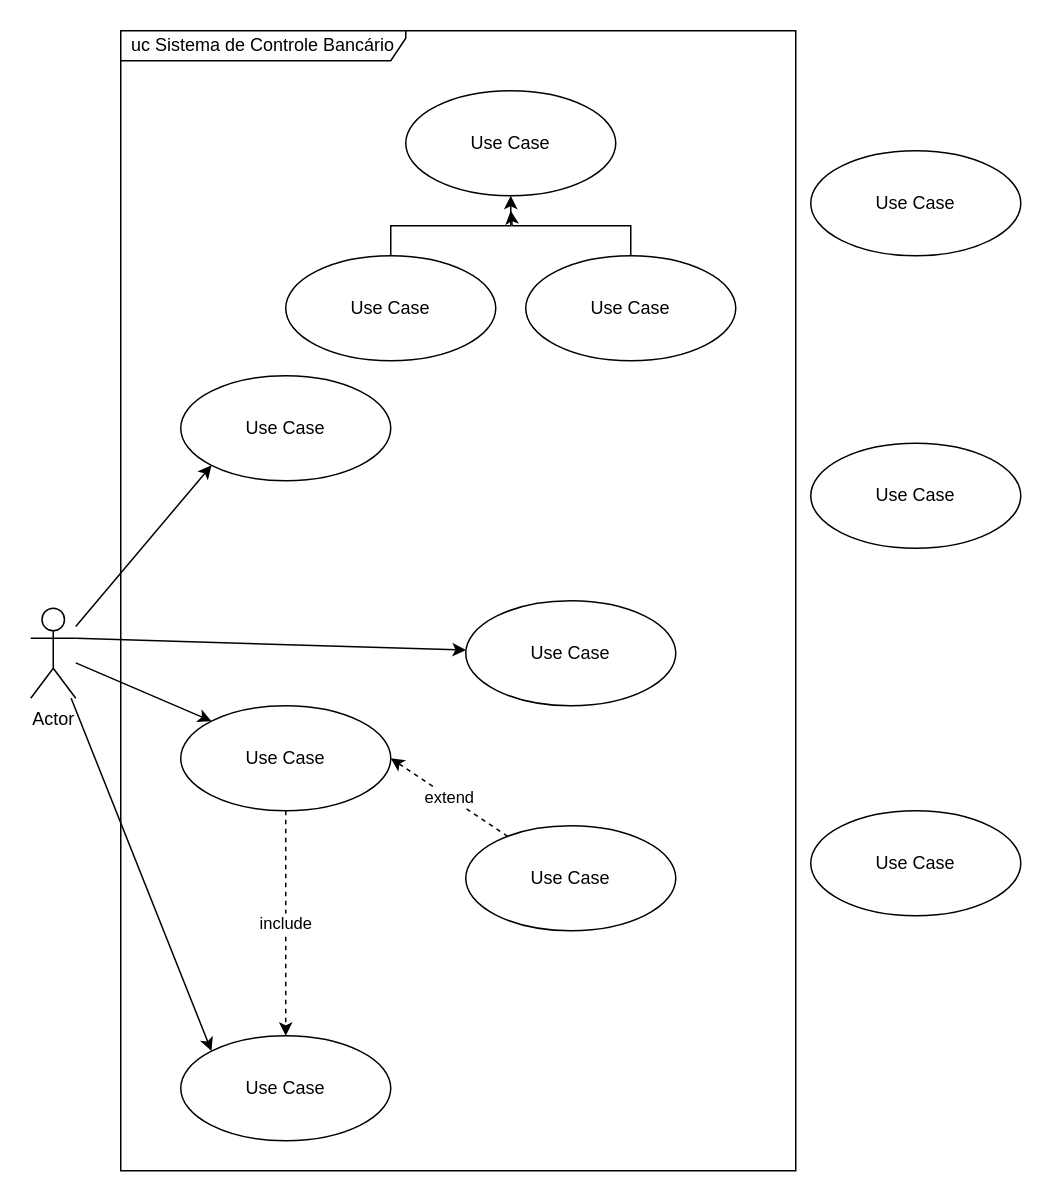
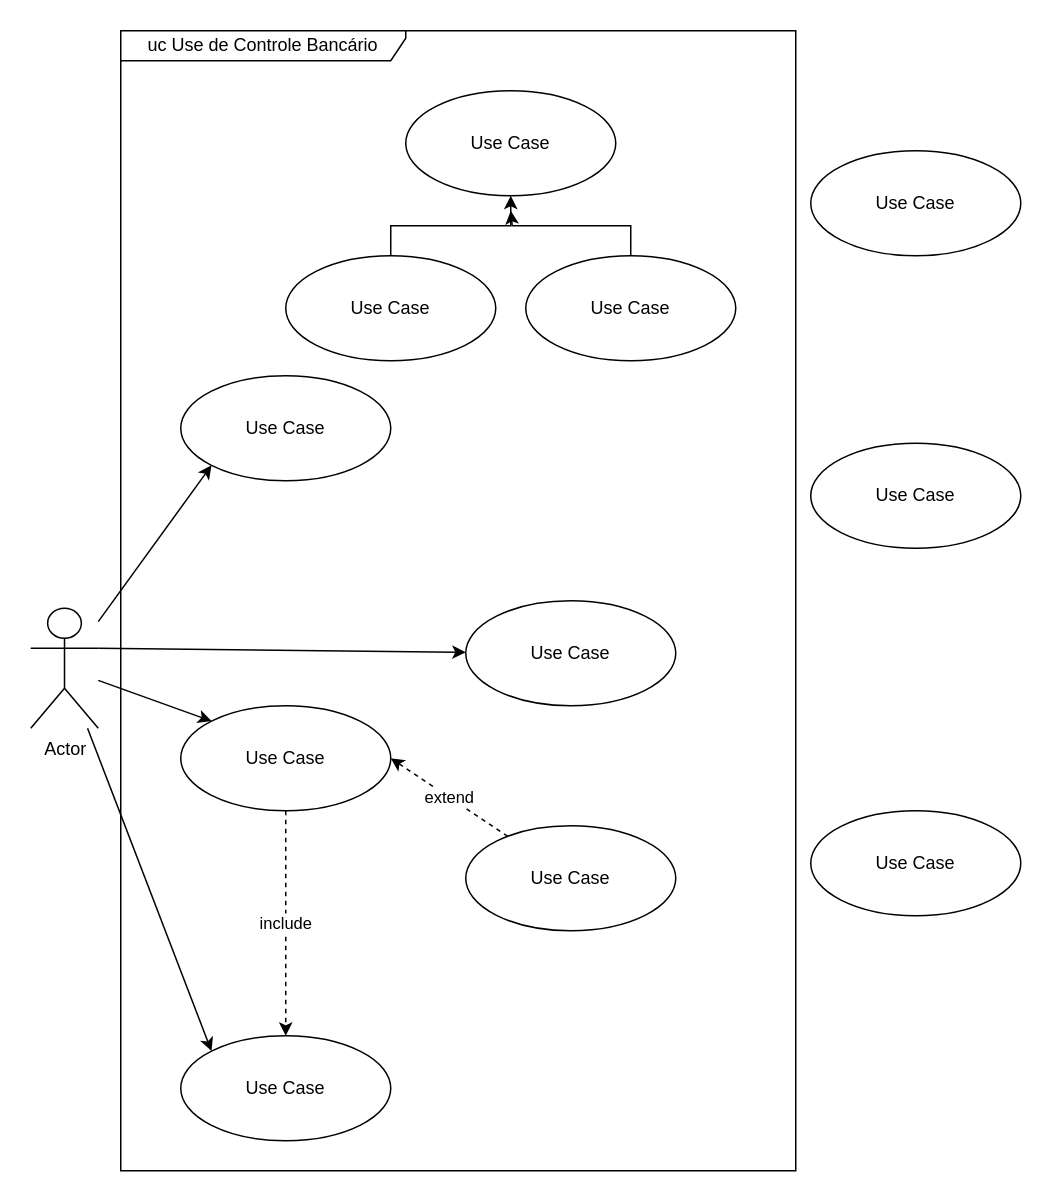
(263, 46) -> (263, 46)
(53, 653) -> (65, 668)
